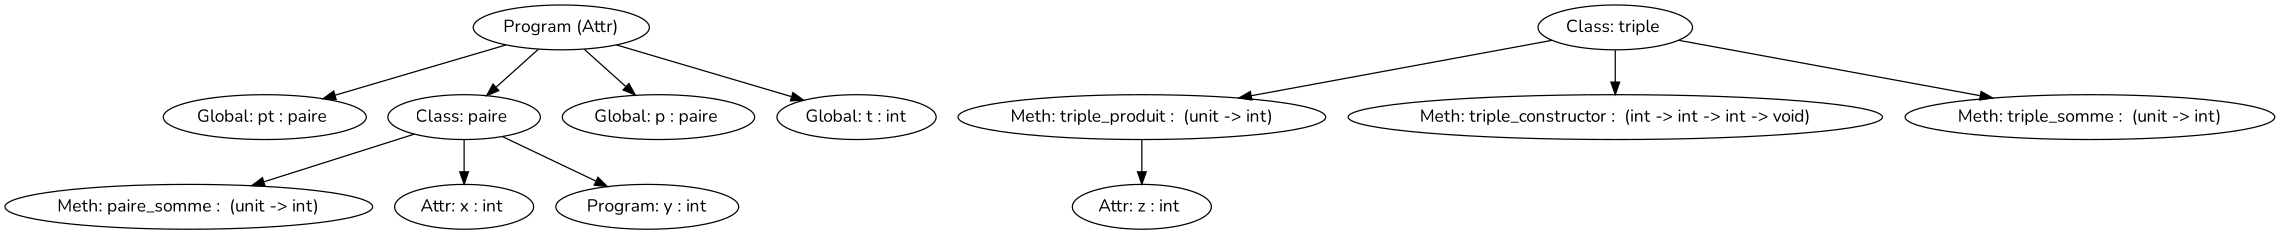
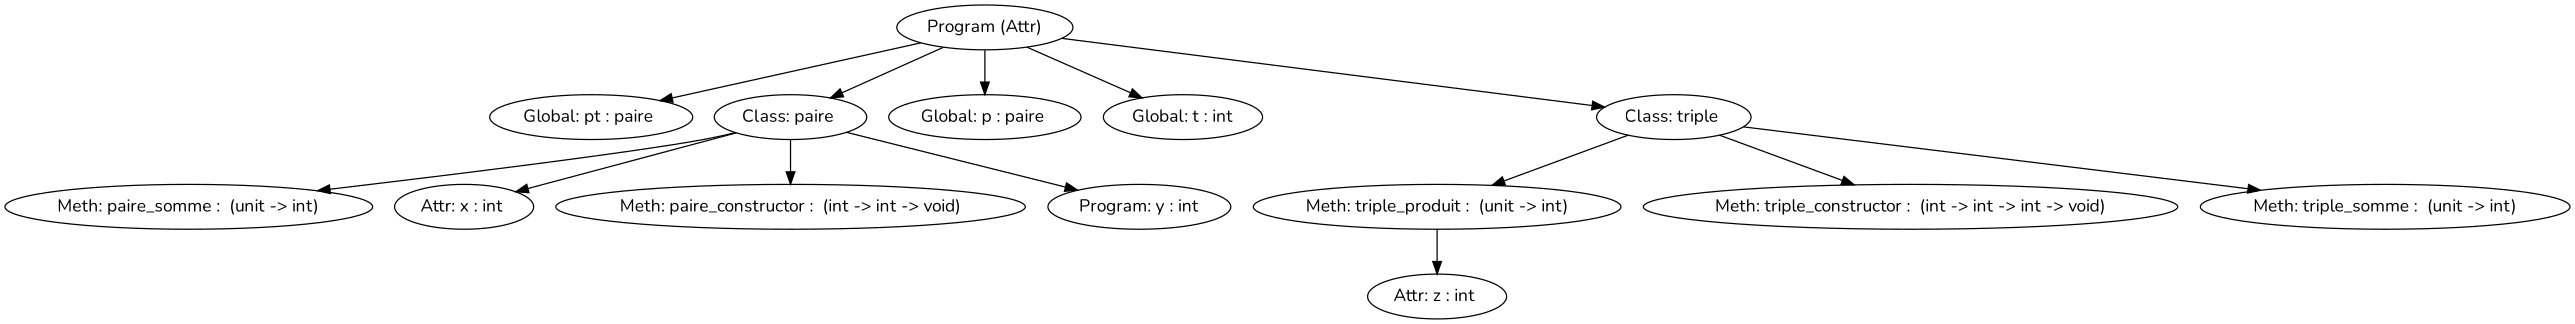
none -> (1327, 72)
none -> (791, 207)
